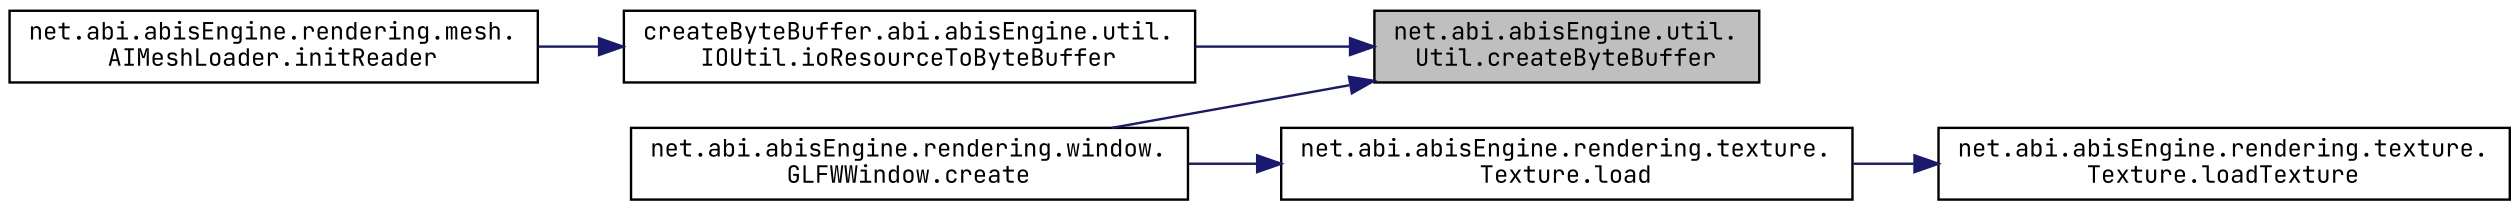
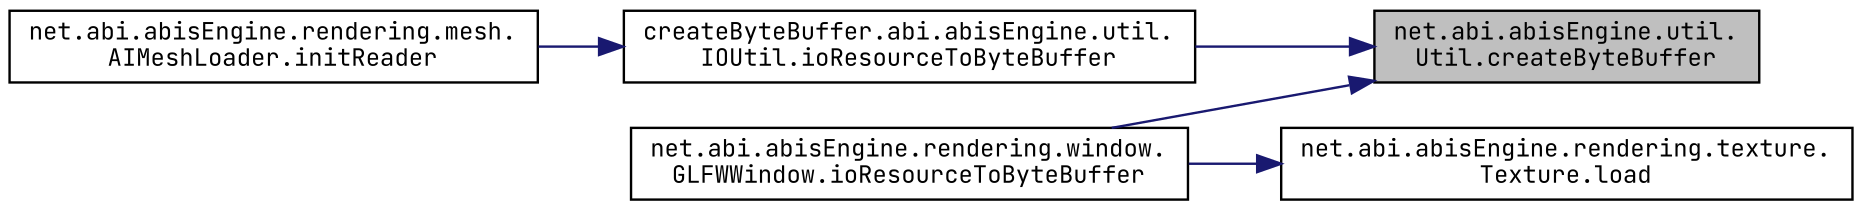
(910, 164) -> (910, 164)
(2224, 164) -> none
